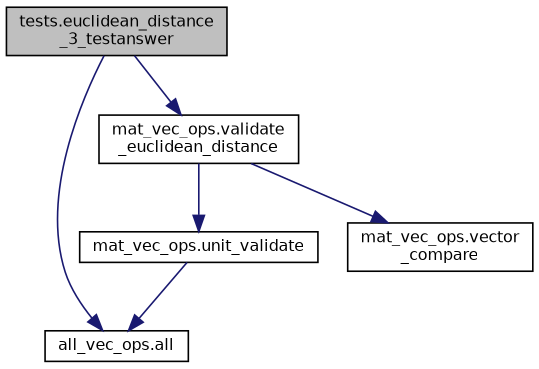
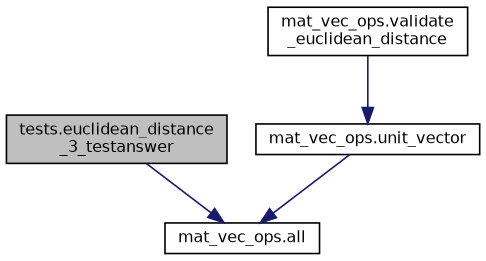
(153, 79) -> none
(199, 247) -> (368, 139)
(440, 247) -> none
(117, 346) -> (242, 238)
